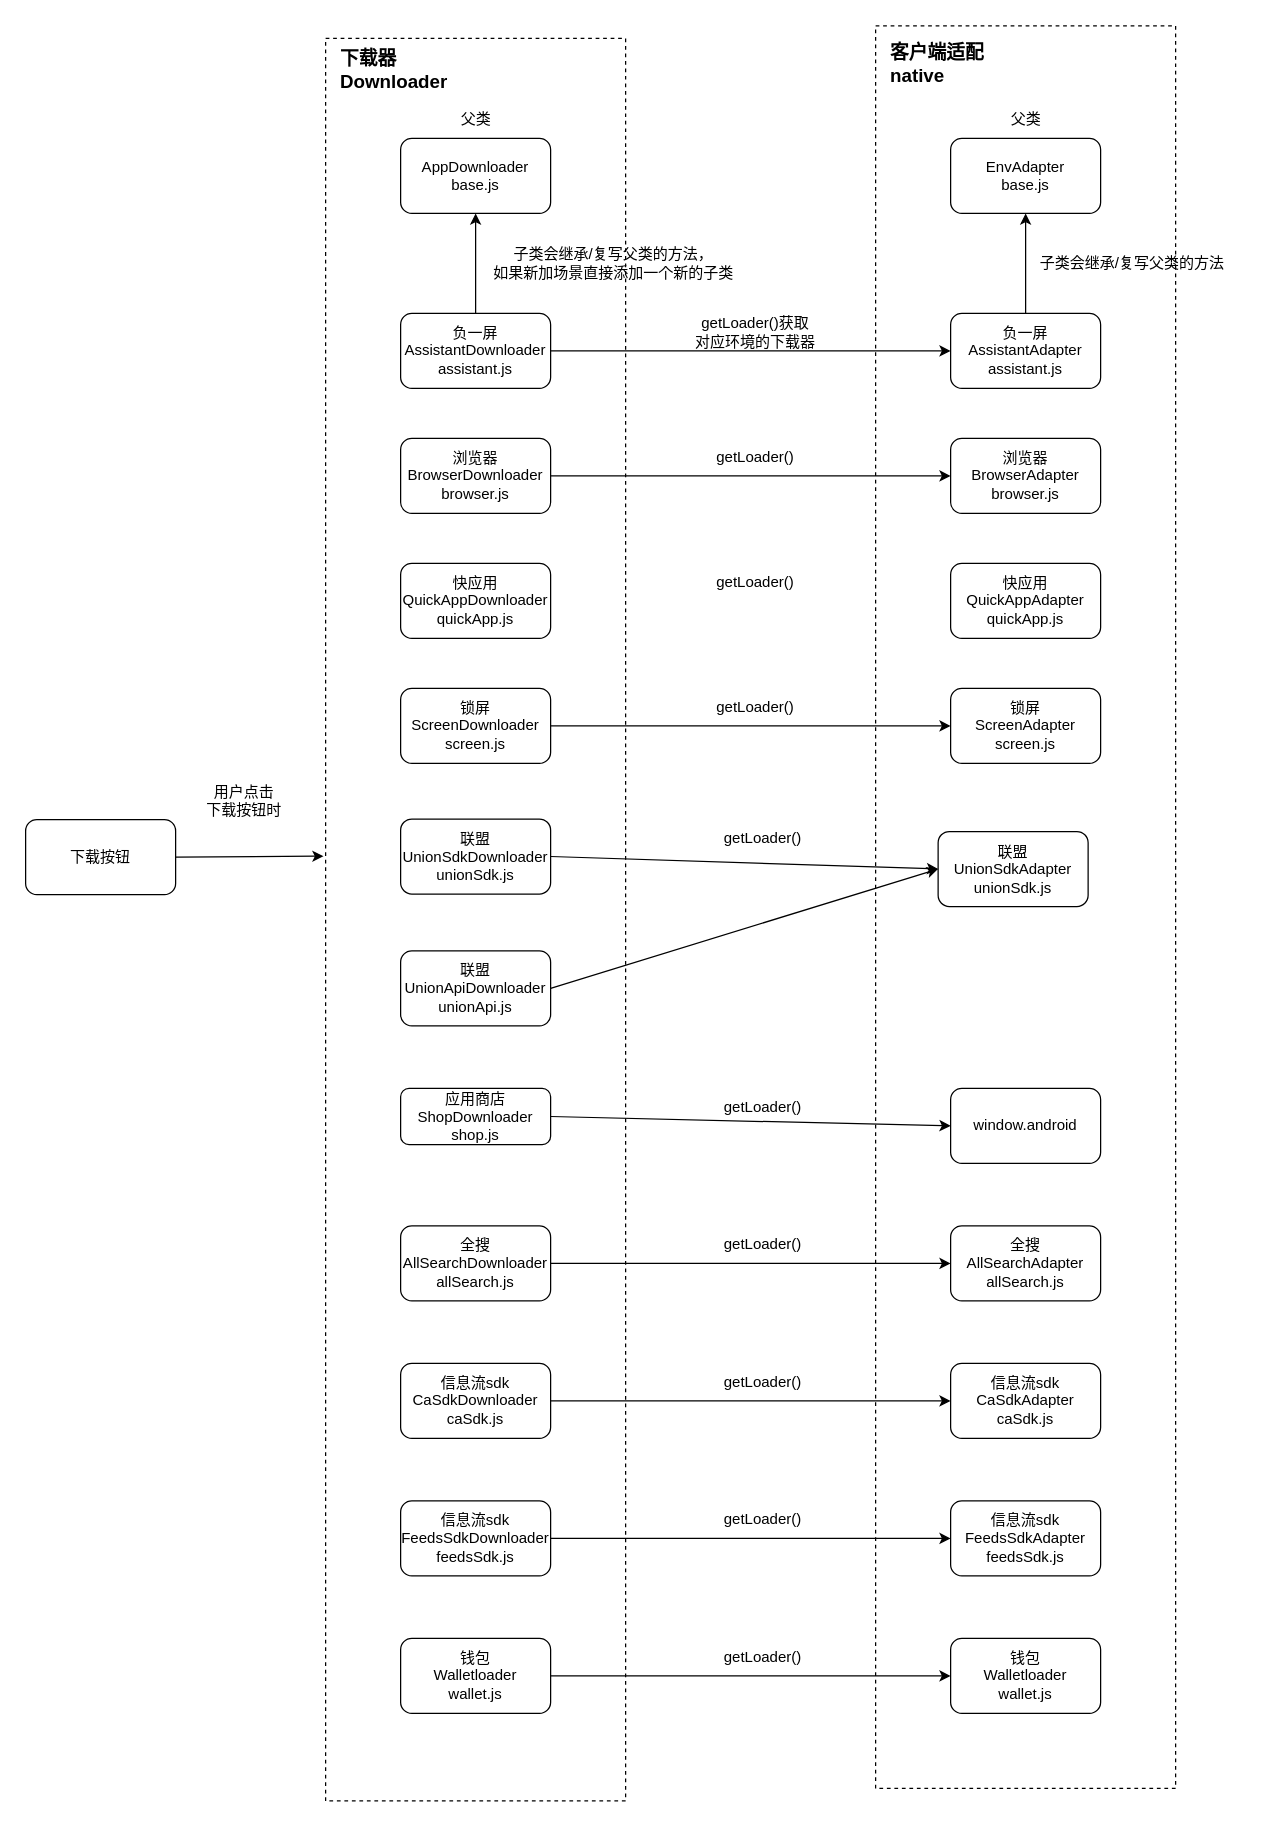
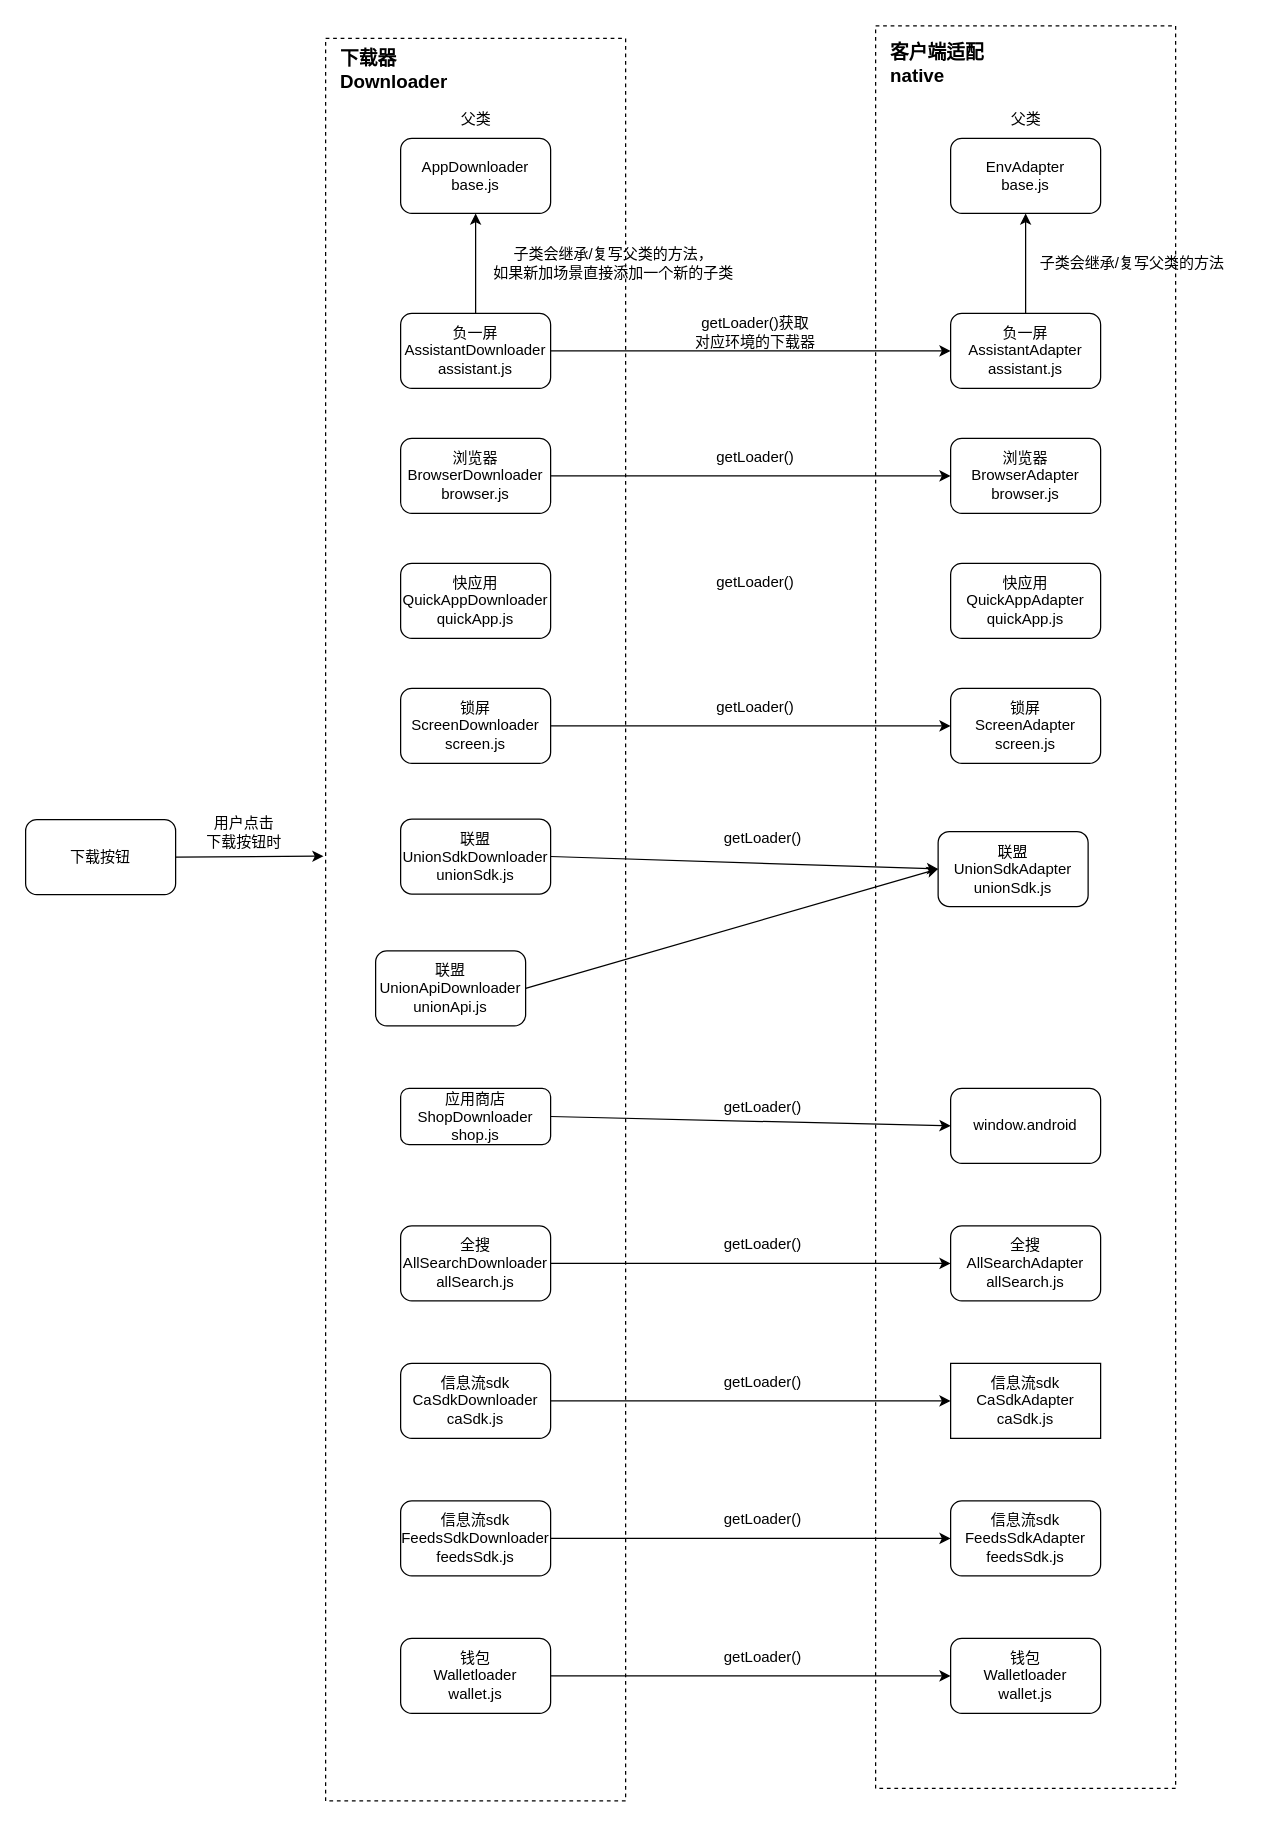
(244, 801) -> (244, 832)
(476, 988) -> (451, 988)
(1026, 1401) -> (1026, 1401)
